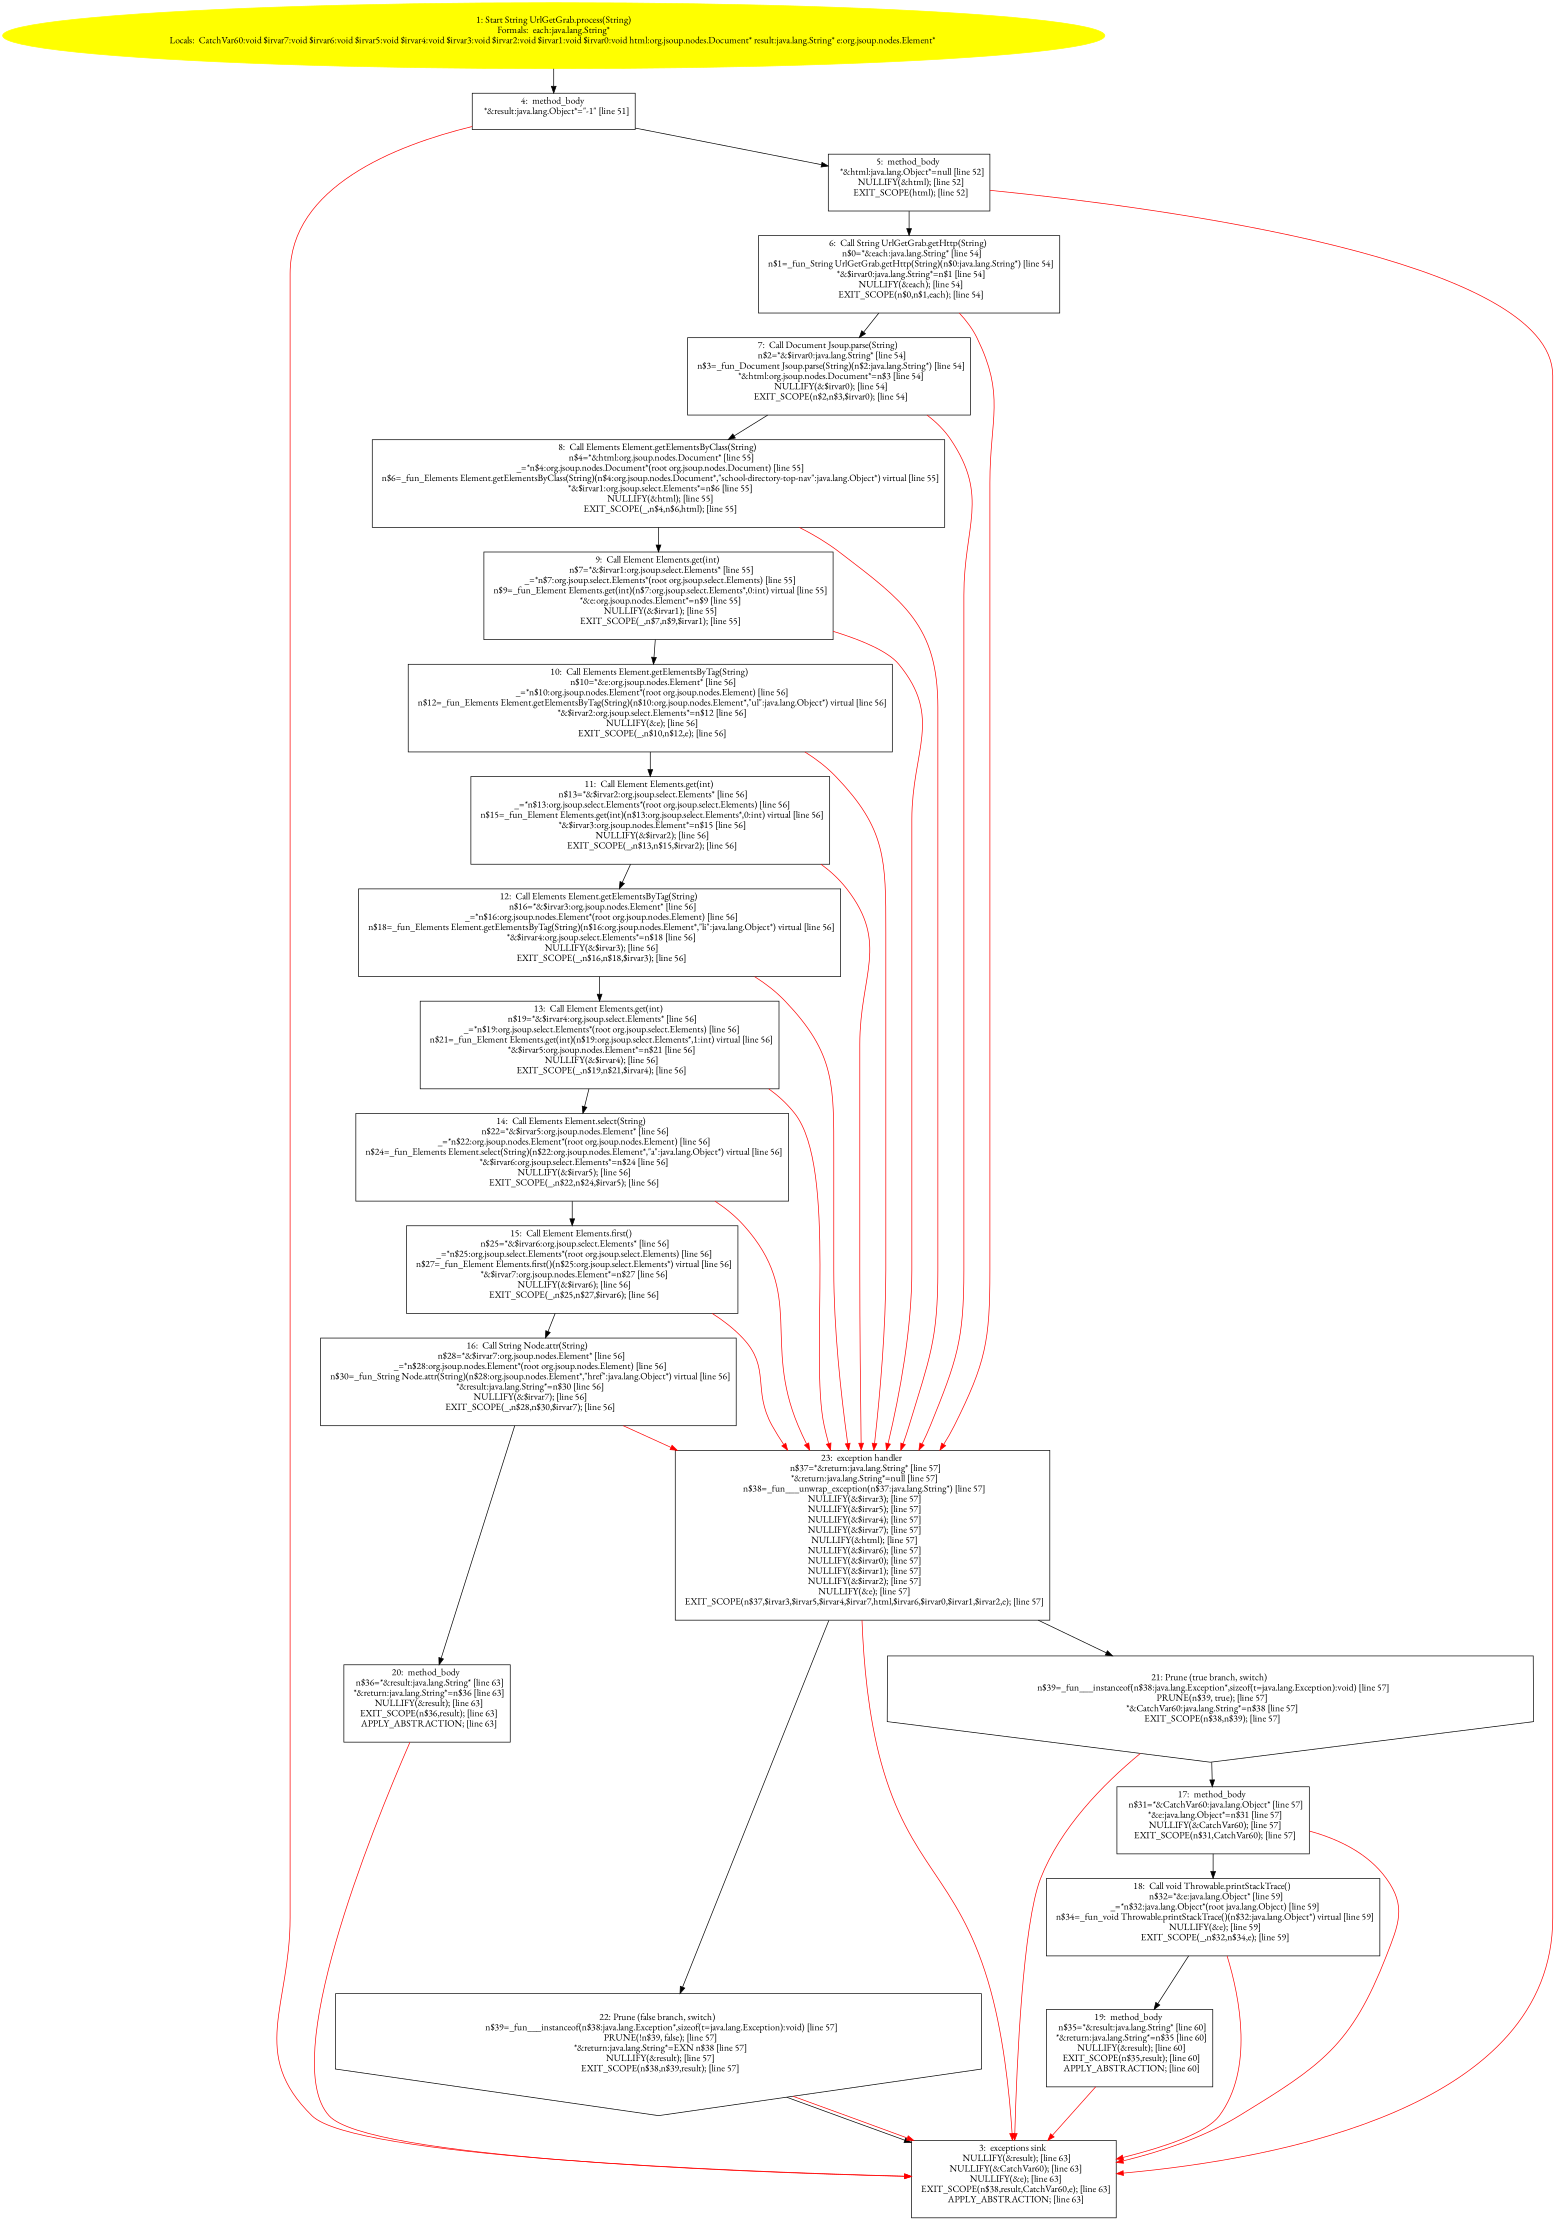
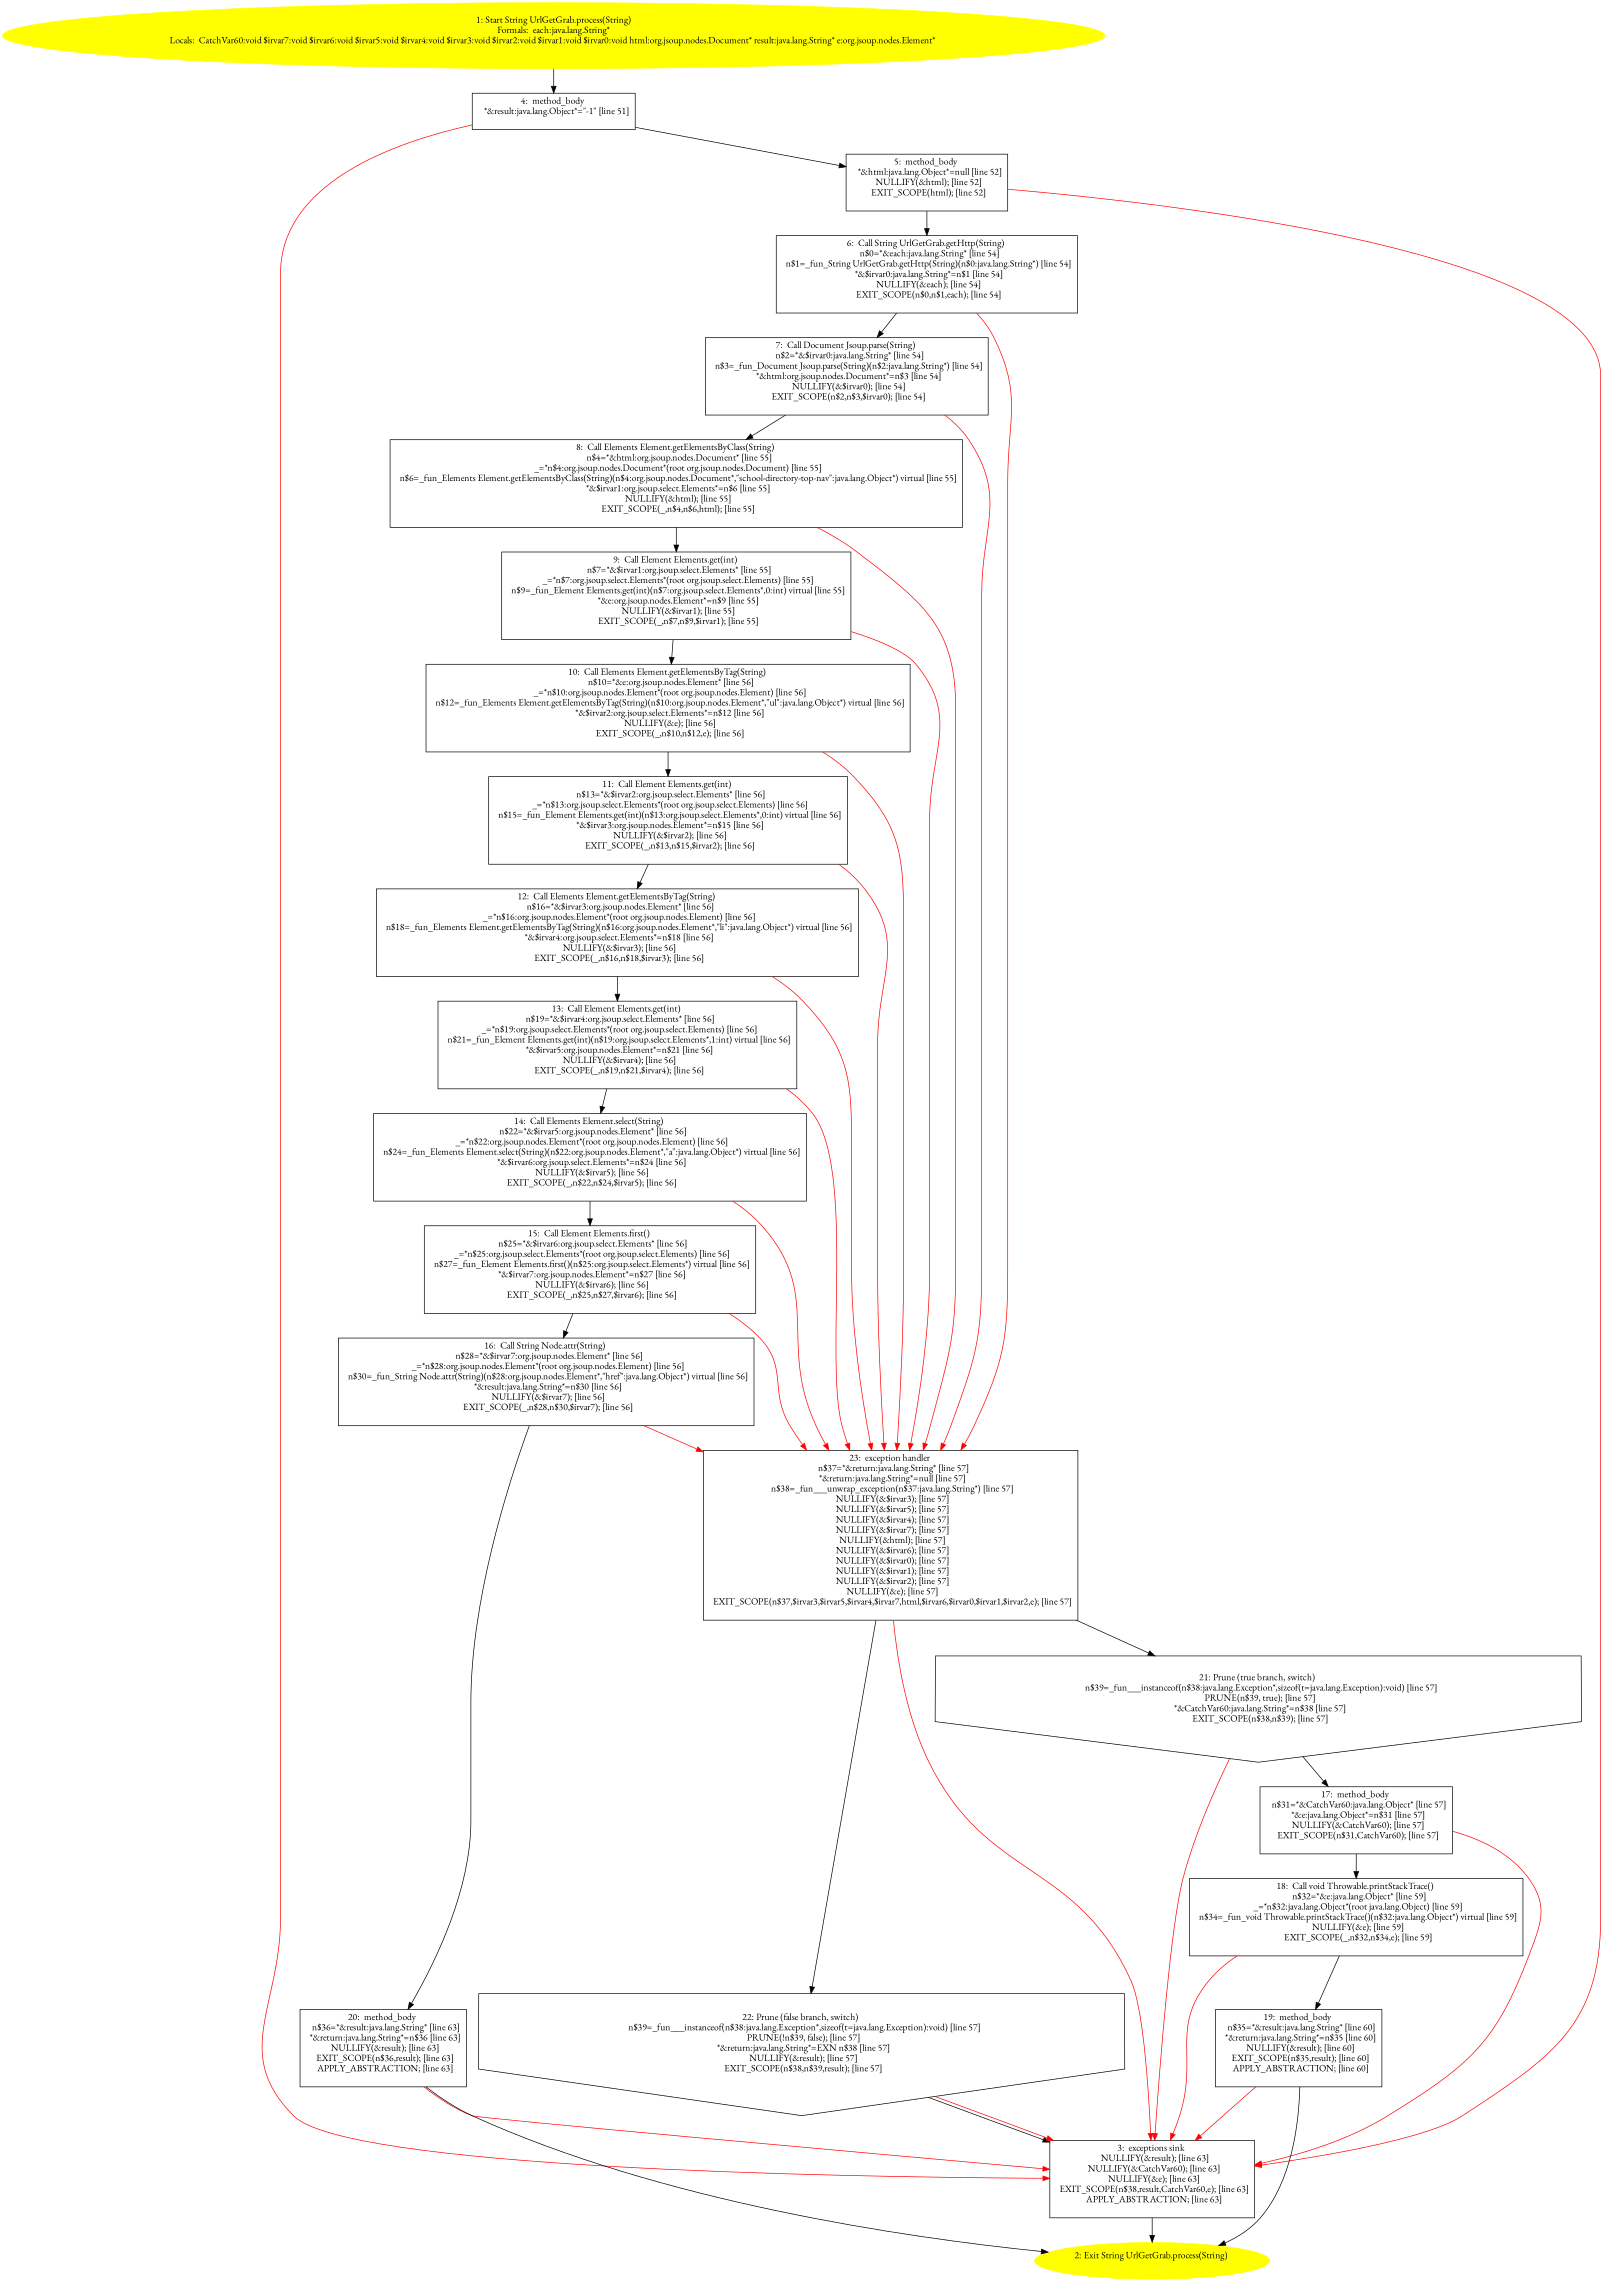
none -> (1152, 2261)
